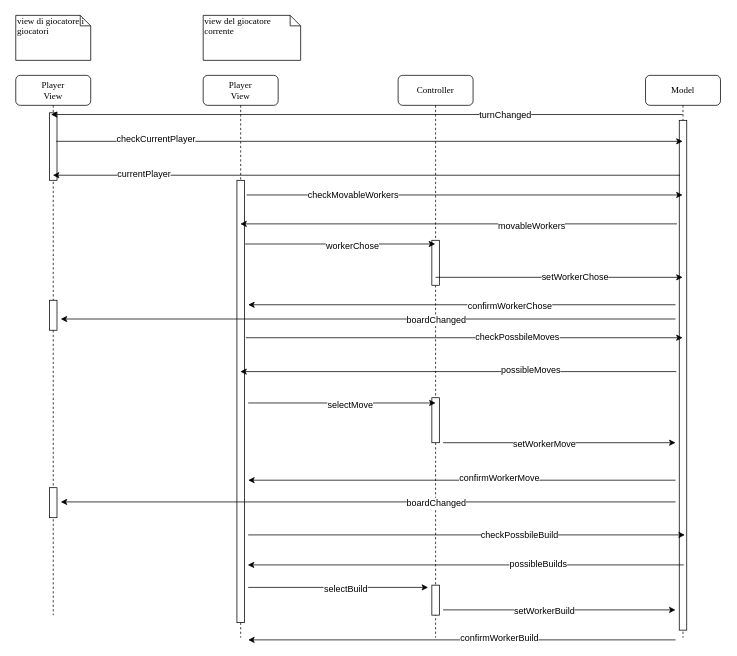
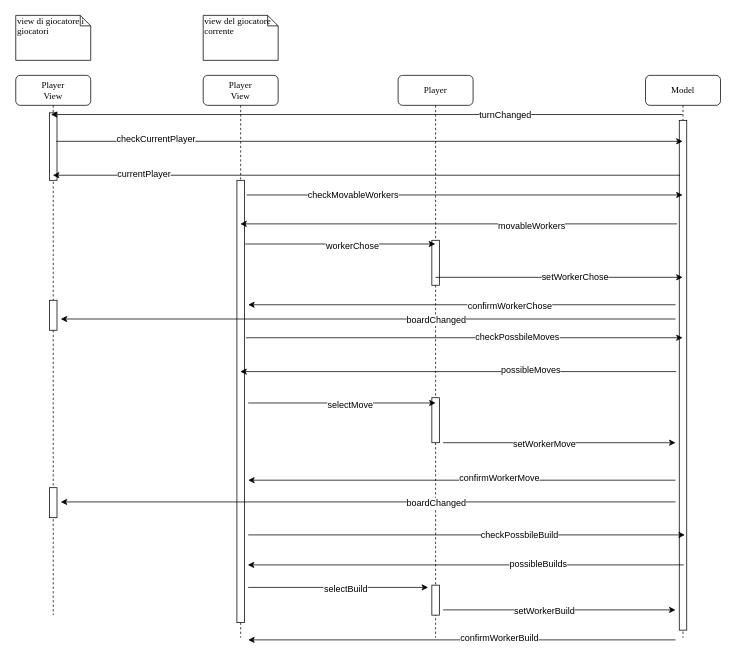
(252, 38) -> (240, 38)
(435, 90) -> (435, 90)
